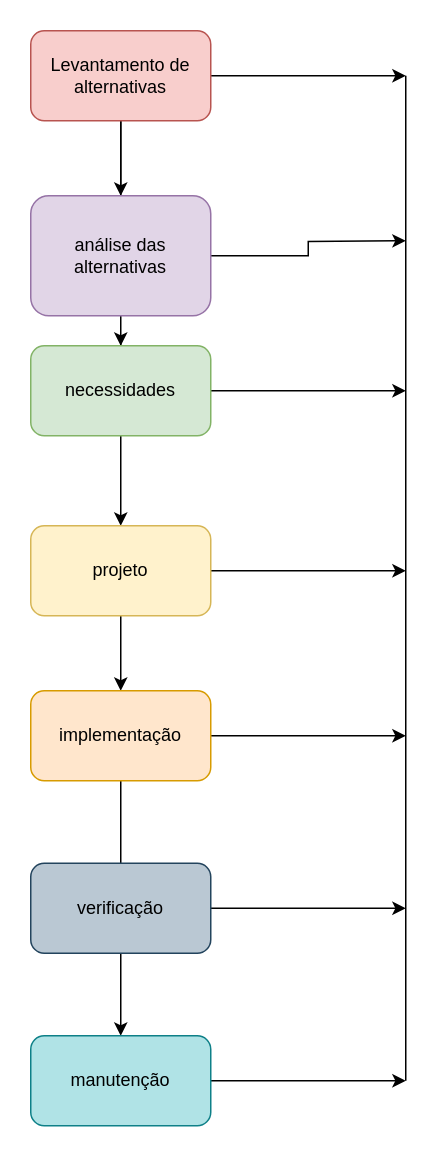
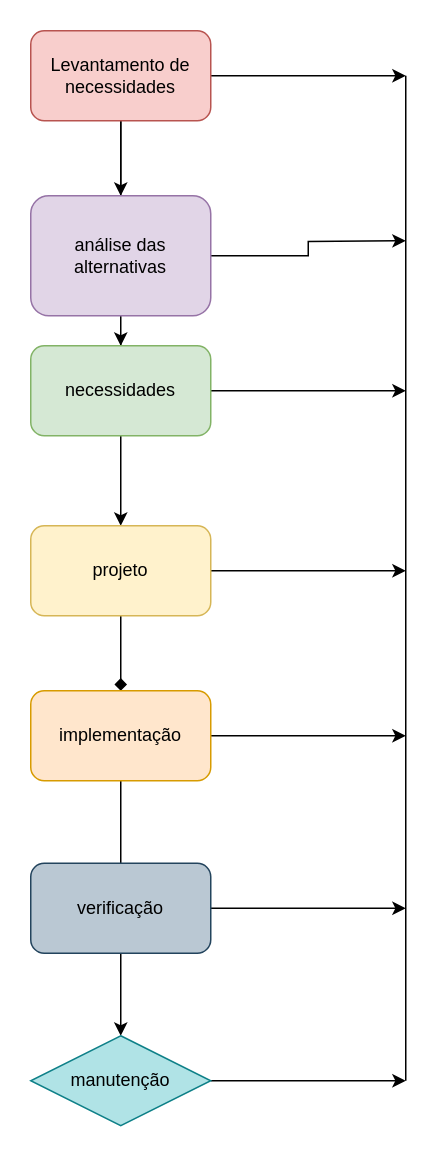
(121, 76) -> (121, 76)
(121, 679) -> (121, 678)
(121, 1081) -> (121, 1081)
